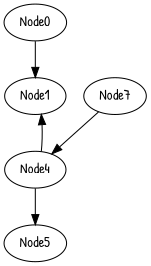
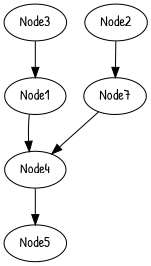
(35, 22) -> (35, 22)
none -> (116, 22)
(42, 138) -> (28, 128)
